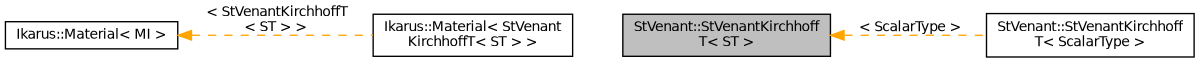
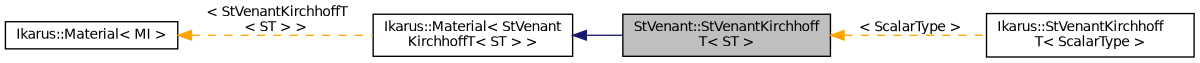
none -> (605, 35)
(1090, 35) -> (1090, 35)
